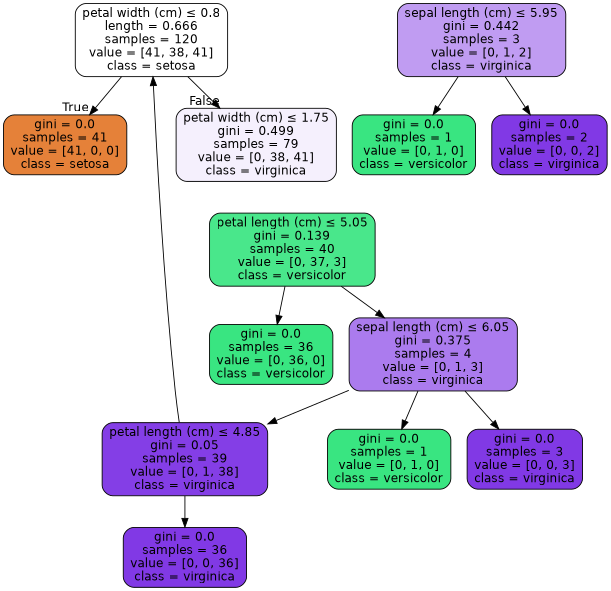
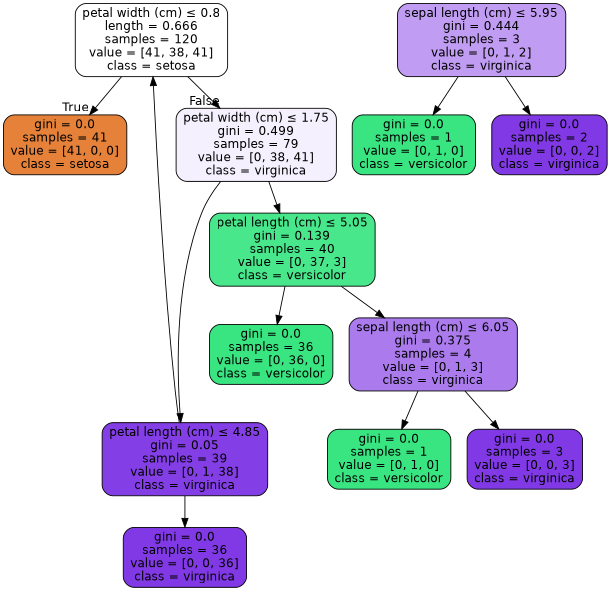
(482, 26) -> (482, 26)
none -> (273, 193)
(312, 405) -> (182, 294)
